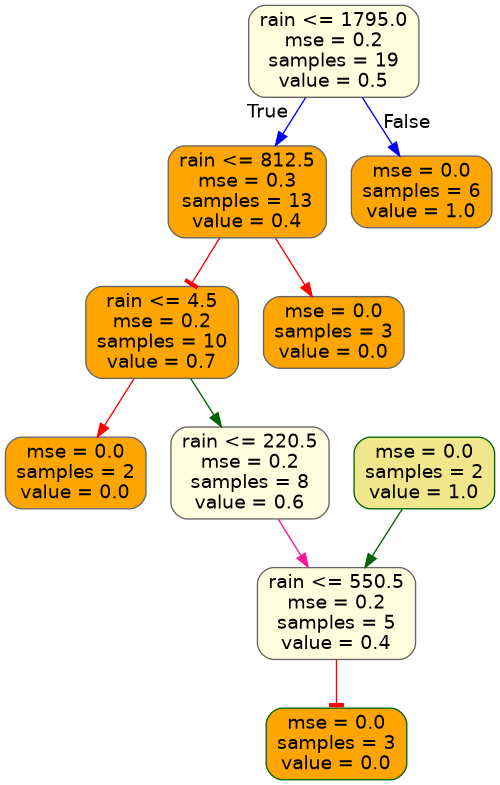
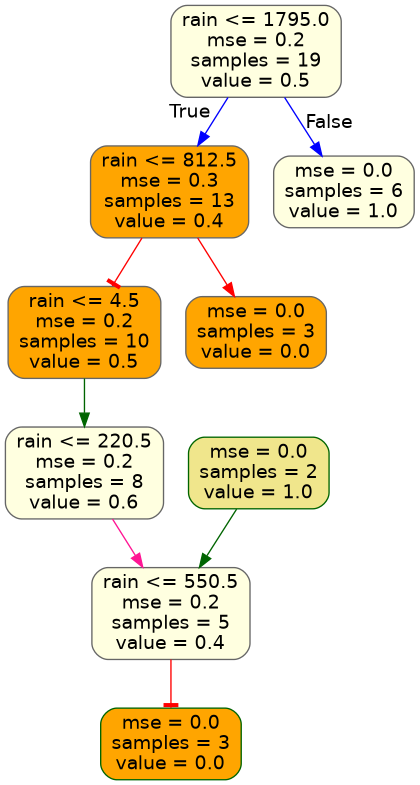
(422, 192) -> (344, 192)
(162, 332) -> (84, 332)
(76, 473) -> none
